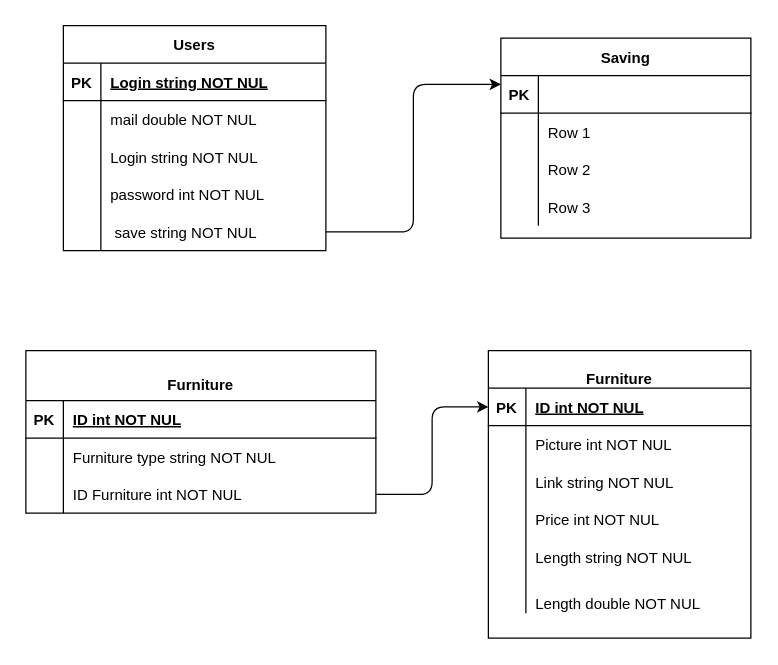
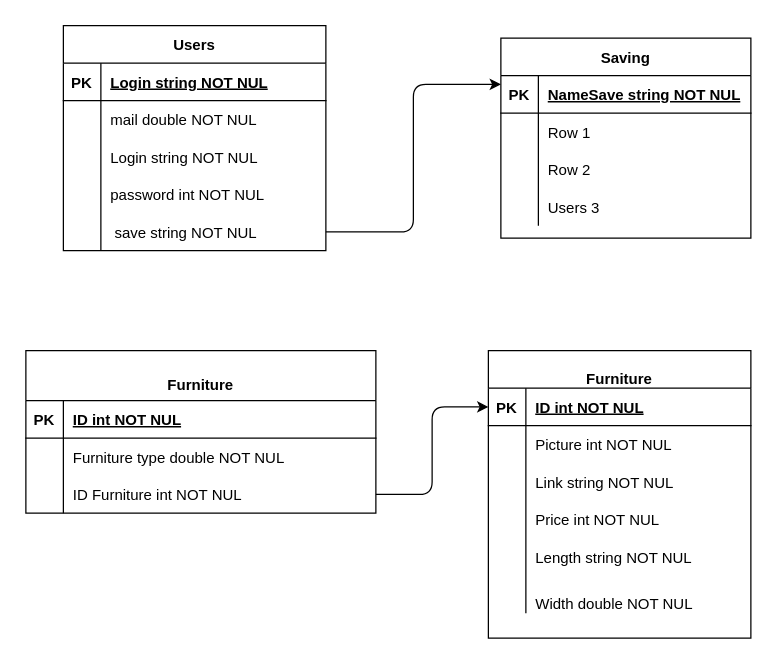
none -> (644, 94)
(567, 208) -> (575, 208)
(185, 458) -> (185, 458)
(619, 604) -> (613, 604)
